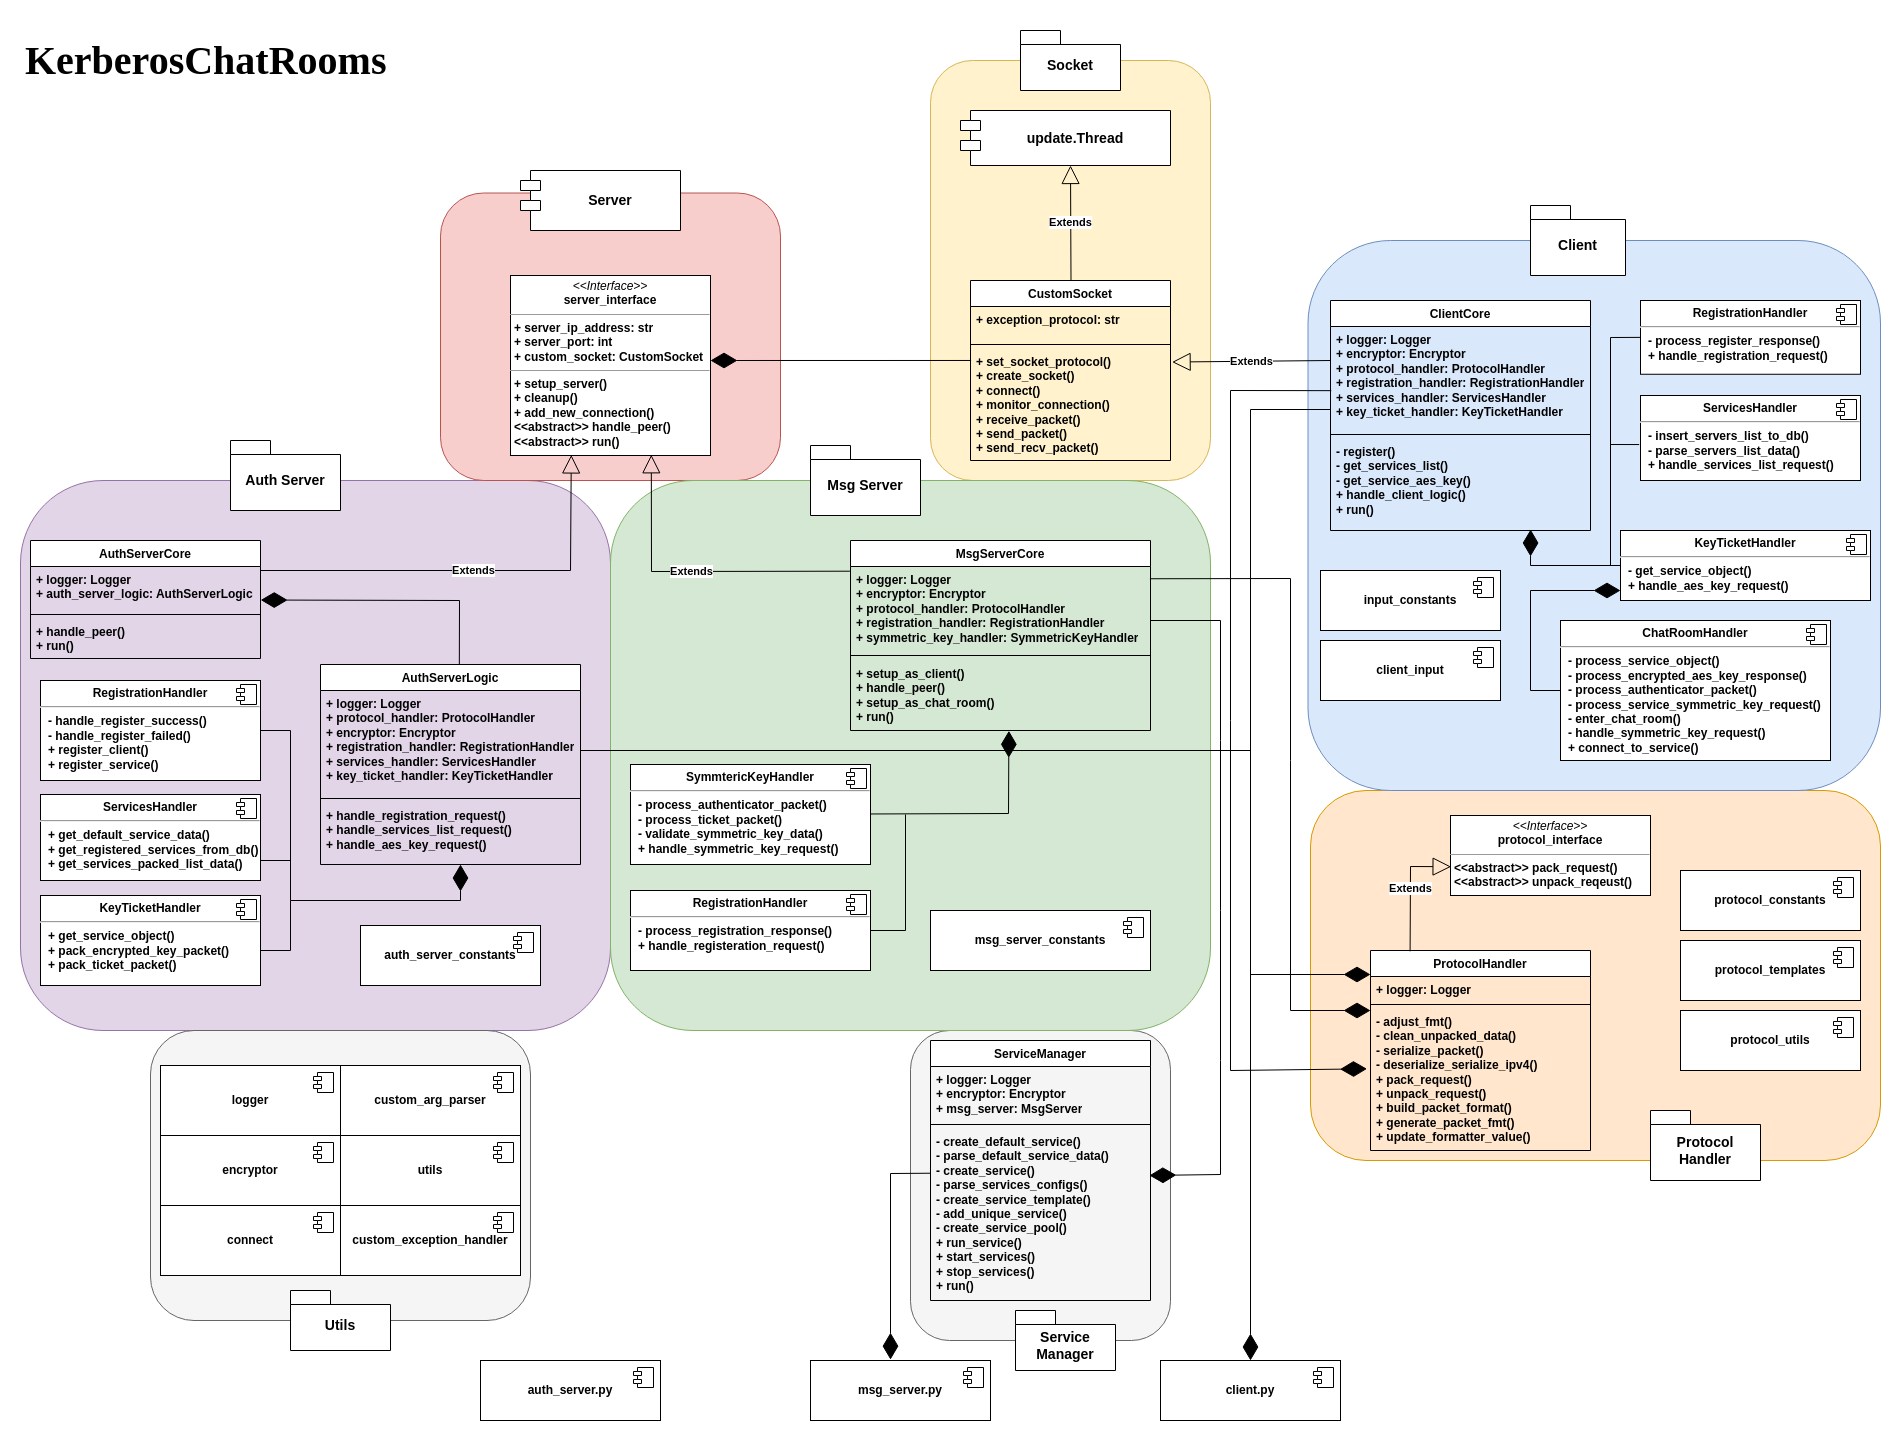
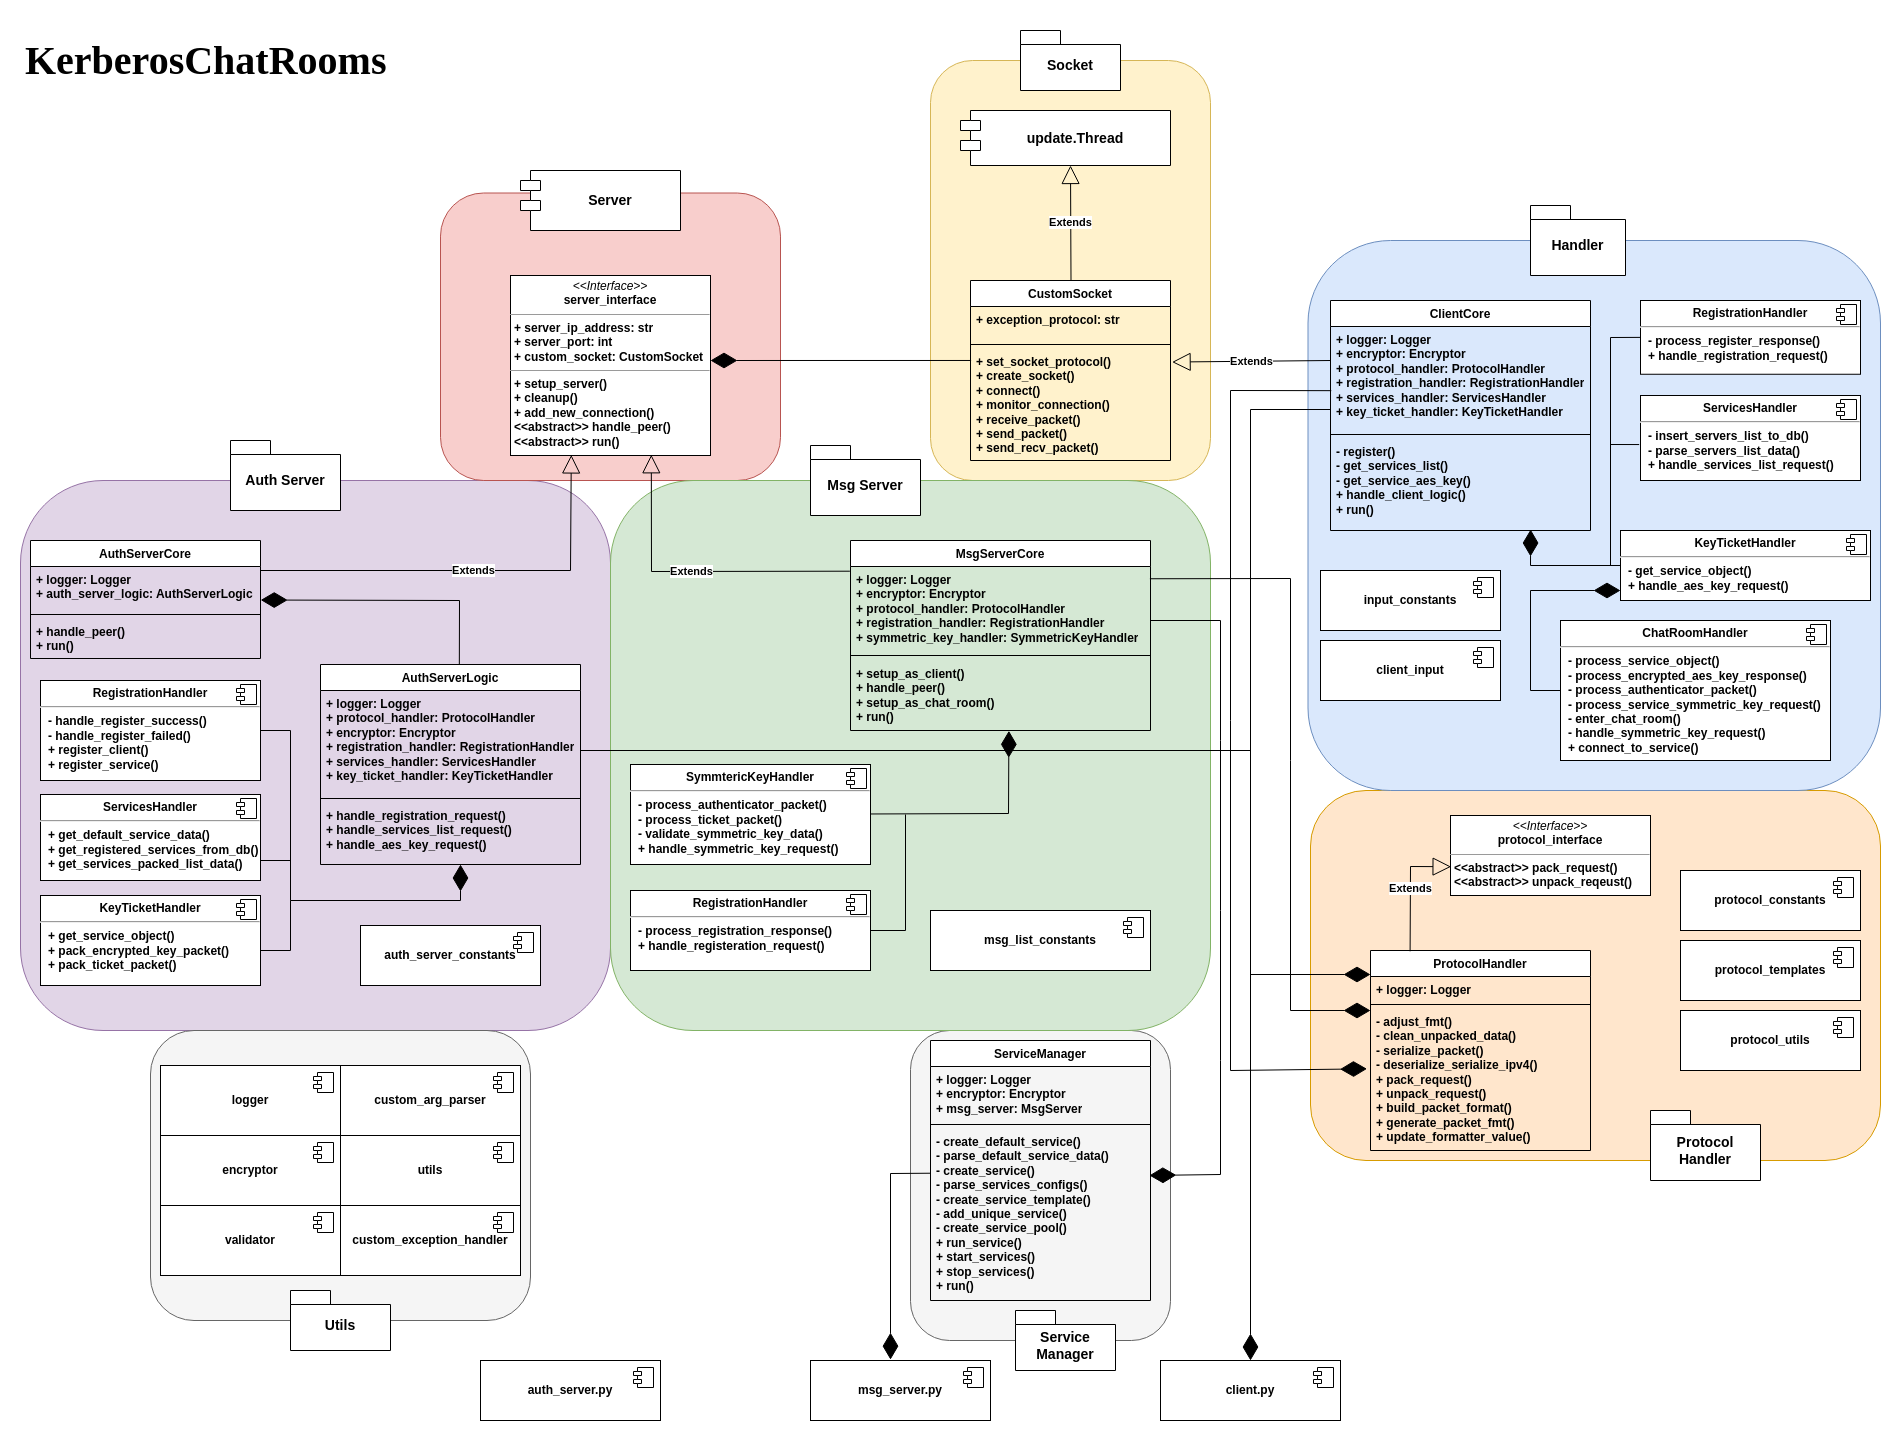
(1578, 246) -> (1578, 246)
(1041, 941) -> (1041, 941)
(251, 1241) -> (251, 1241)
